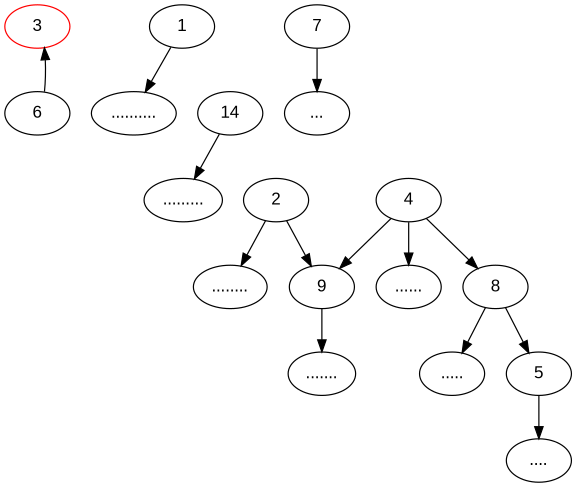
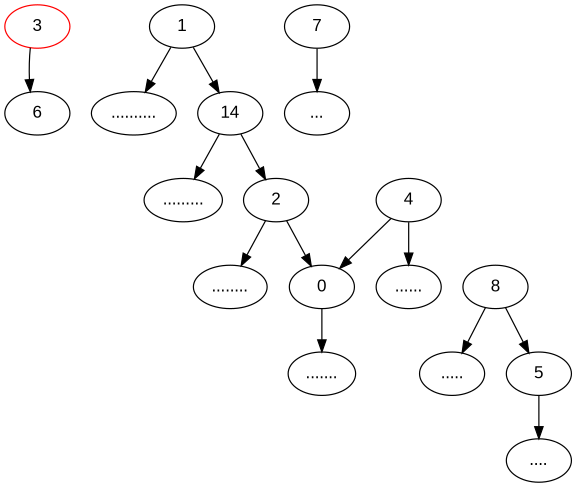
none -> (203, 65)
(45, 76) -> (29, 64)
none -> (250, 151)
(448, 239) -> none
(322, 287) -> (322, 287)
